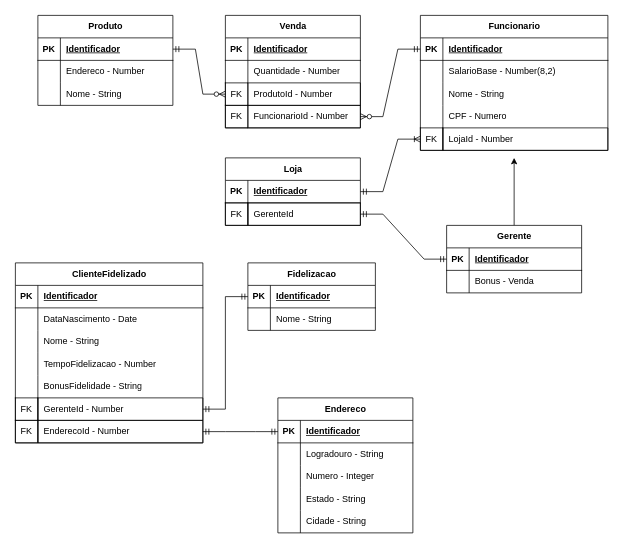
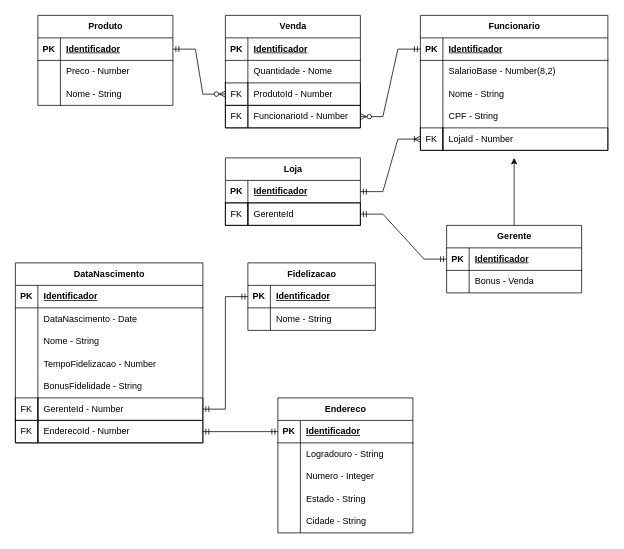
(107, 72) -> (99, 72)
(298, 72) -> (293, 72)
(477, 117) -> (476, 117)
(110, 274) -> (110, 274)
